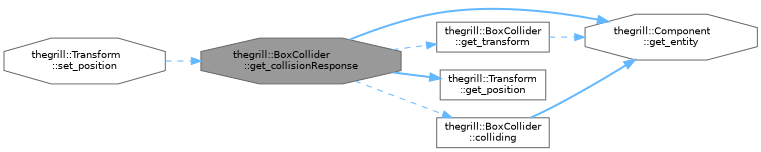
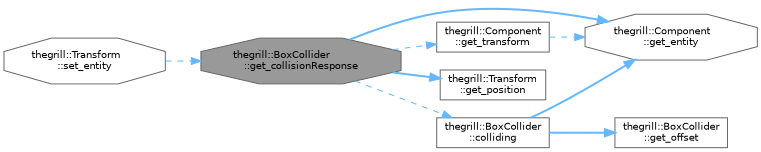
(493, 37) -> (493, 37)
(85, 61) -> (85, 61)
none -> (671, 133)
